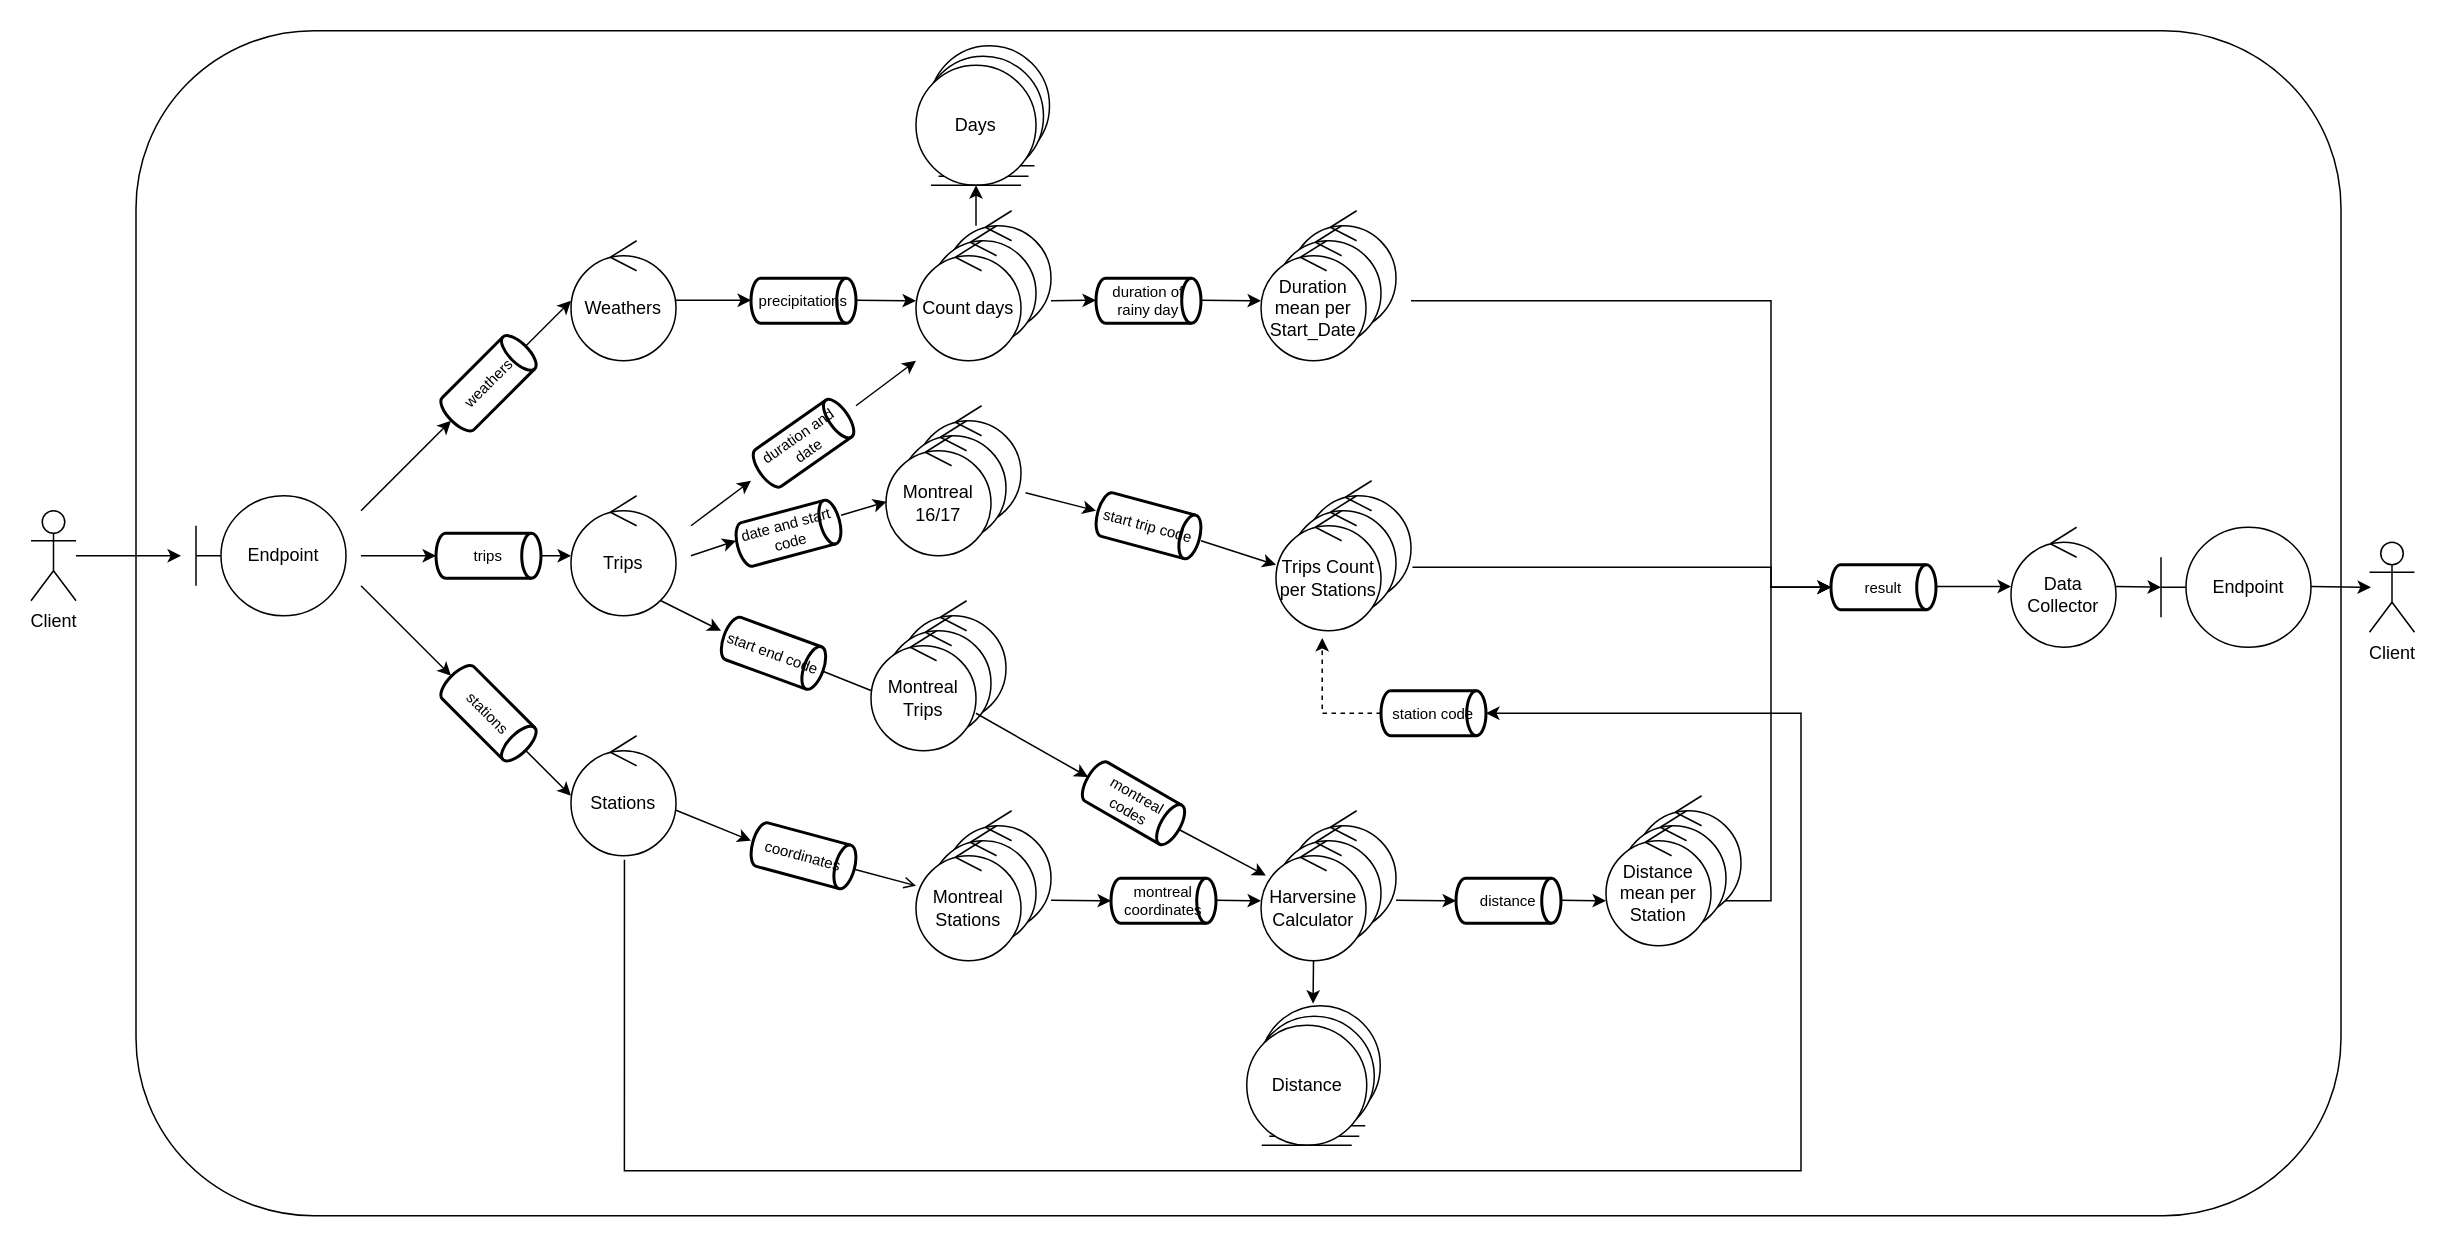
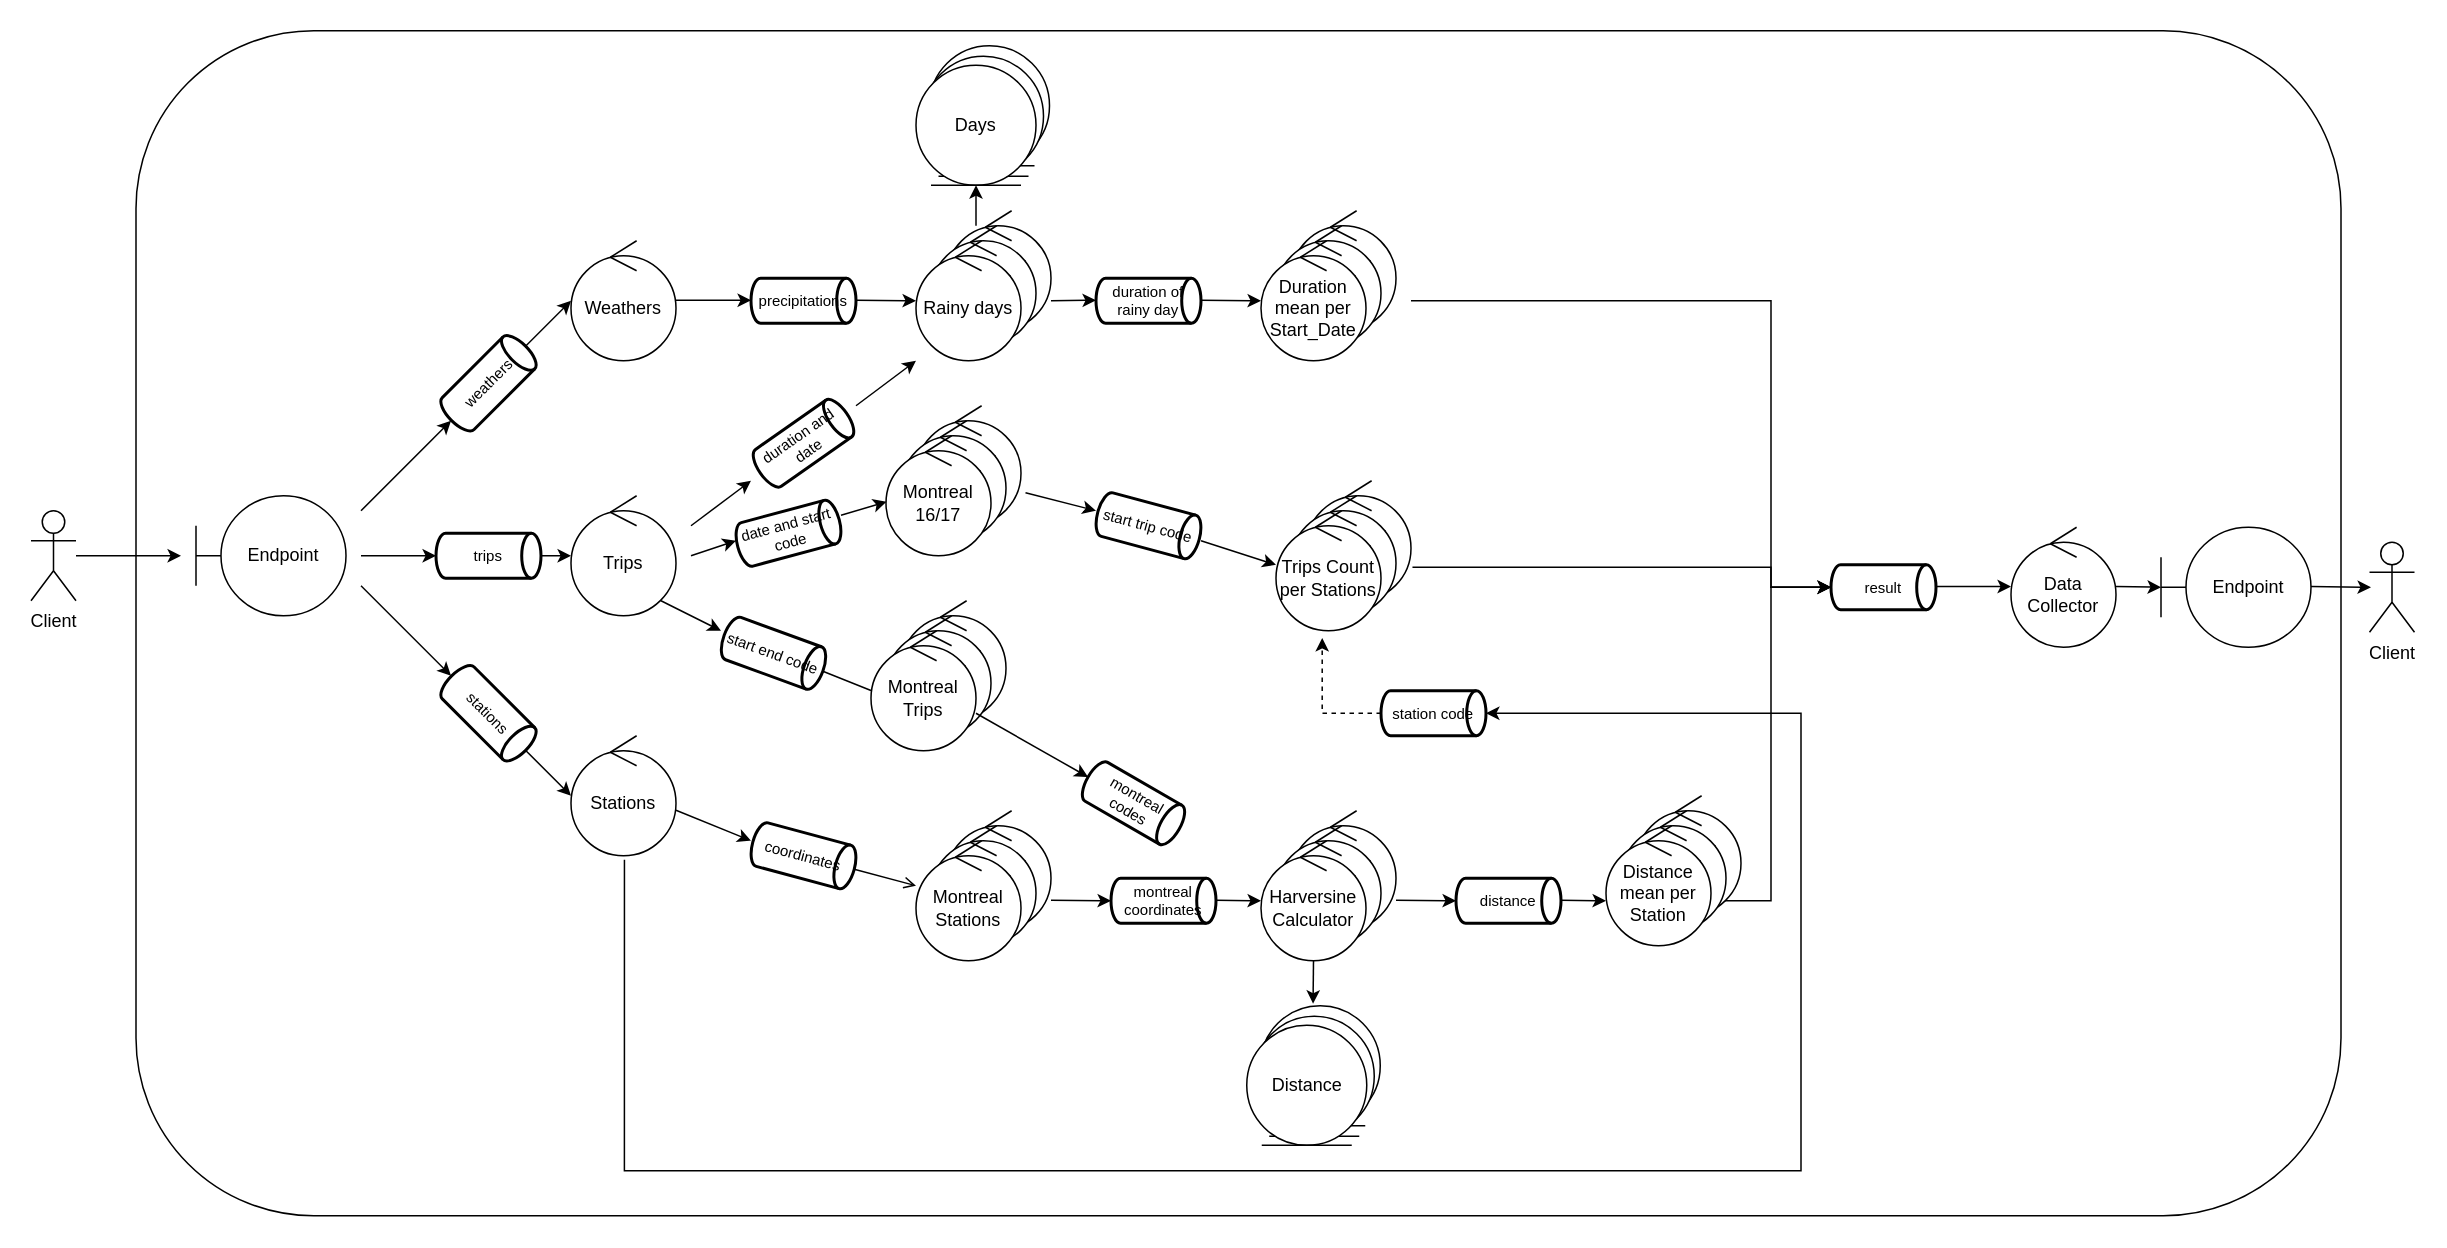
(968, 308) -> (968, 308)
(1218, 850) -> none
